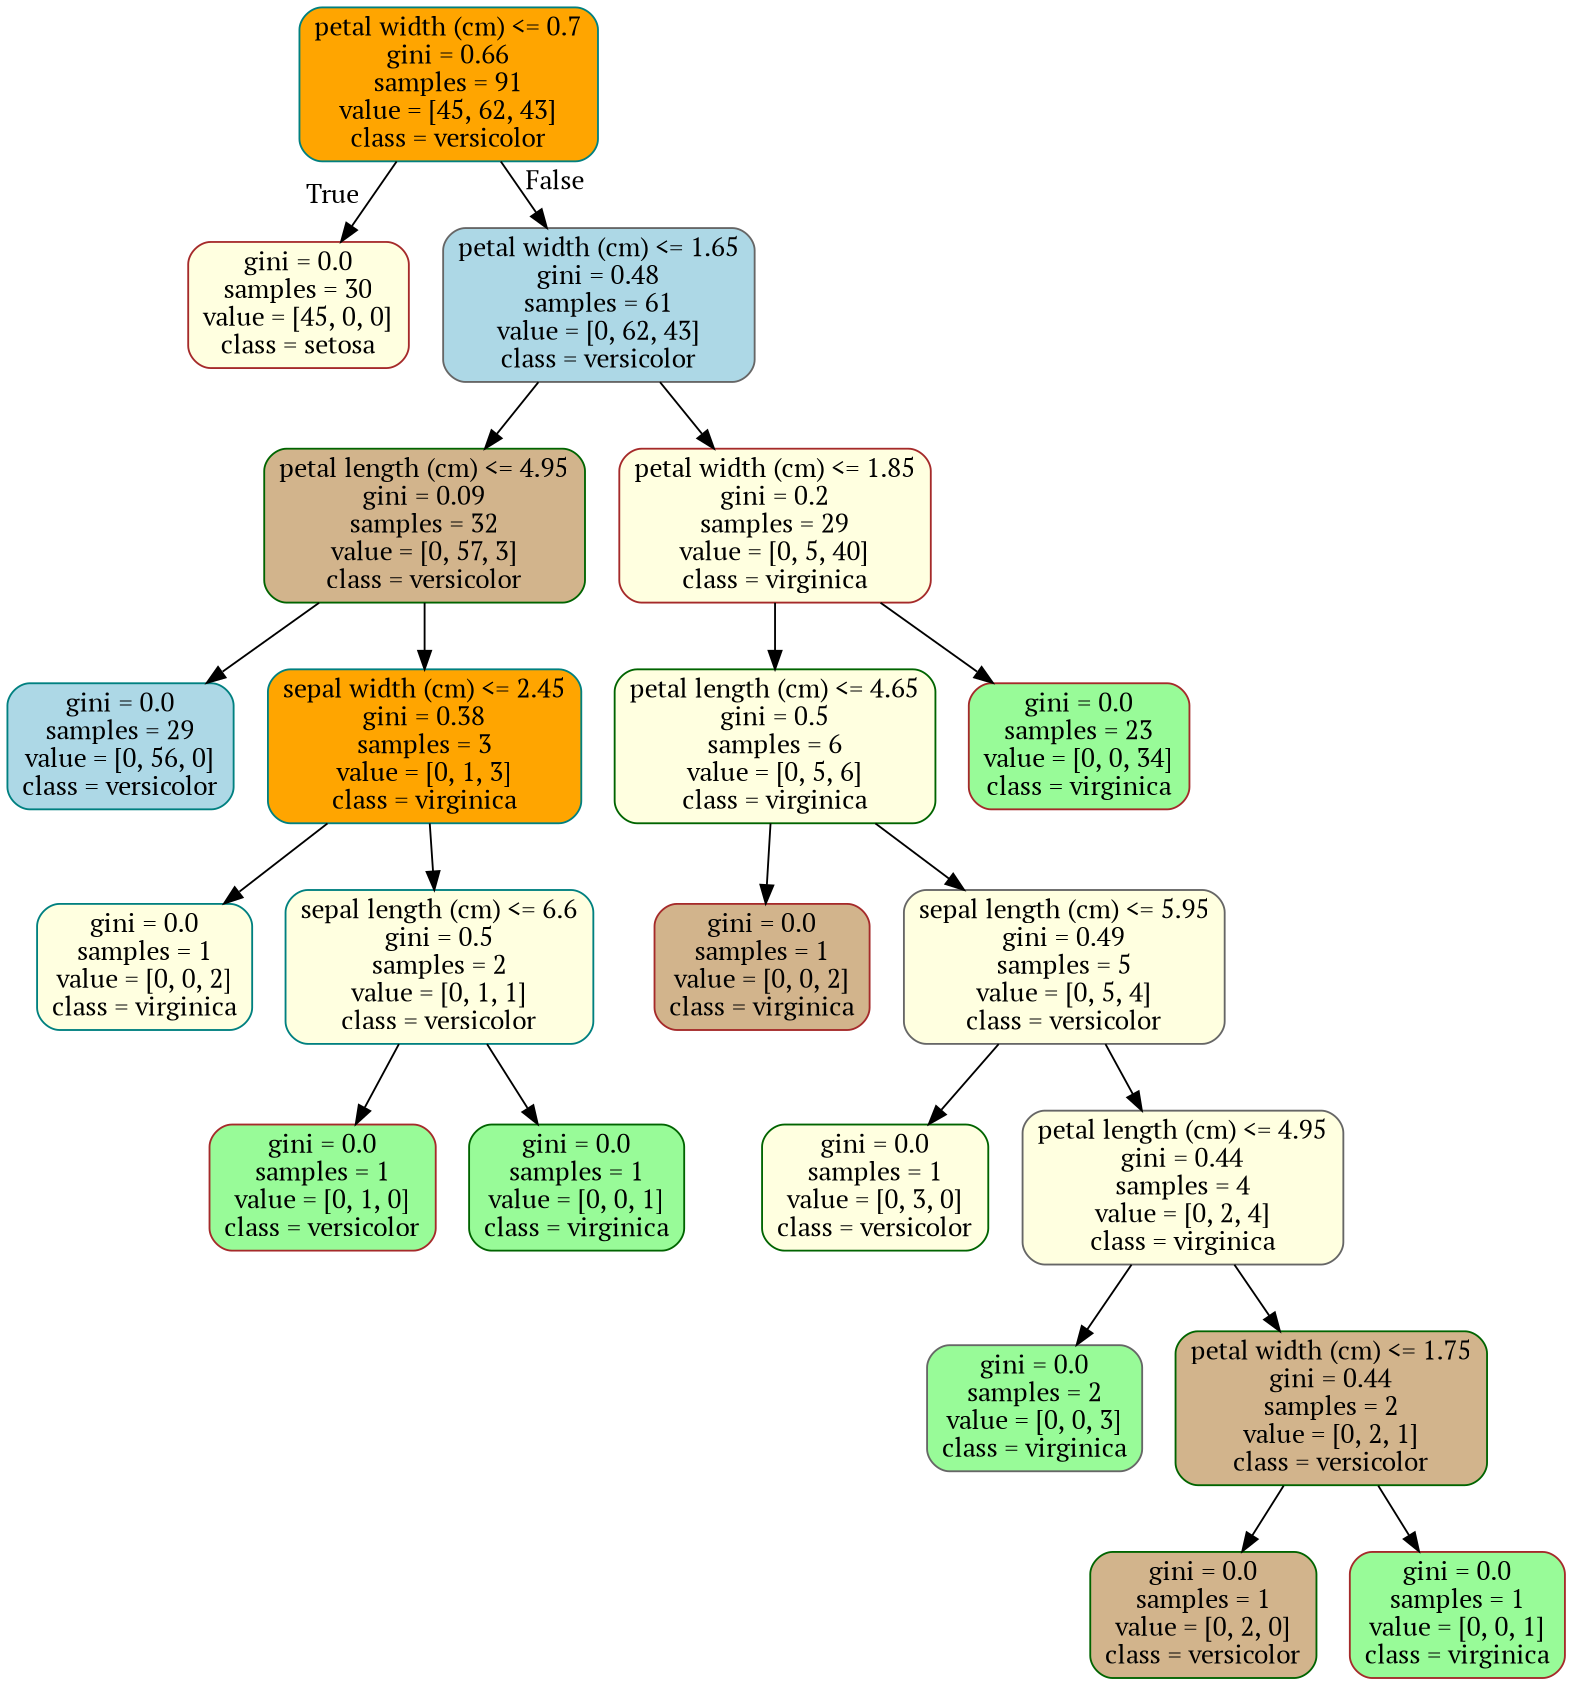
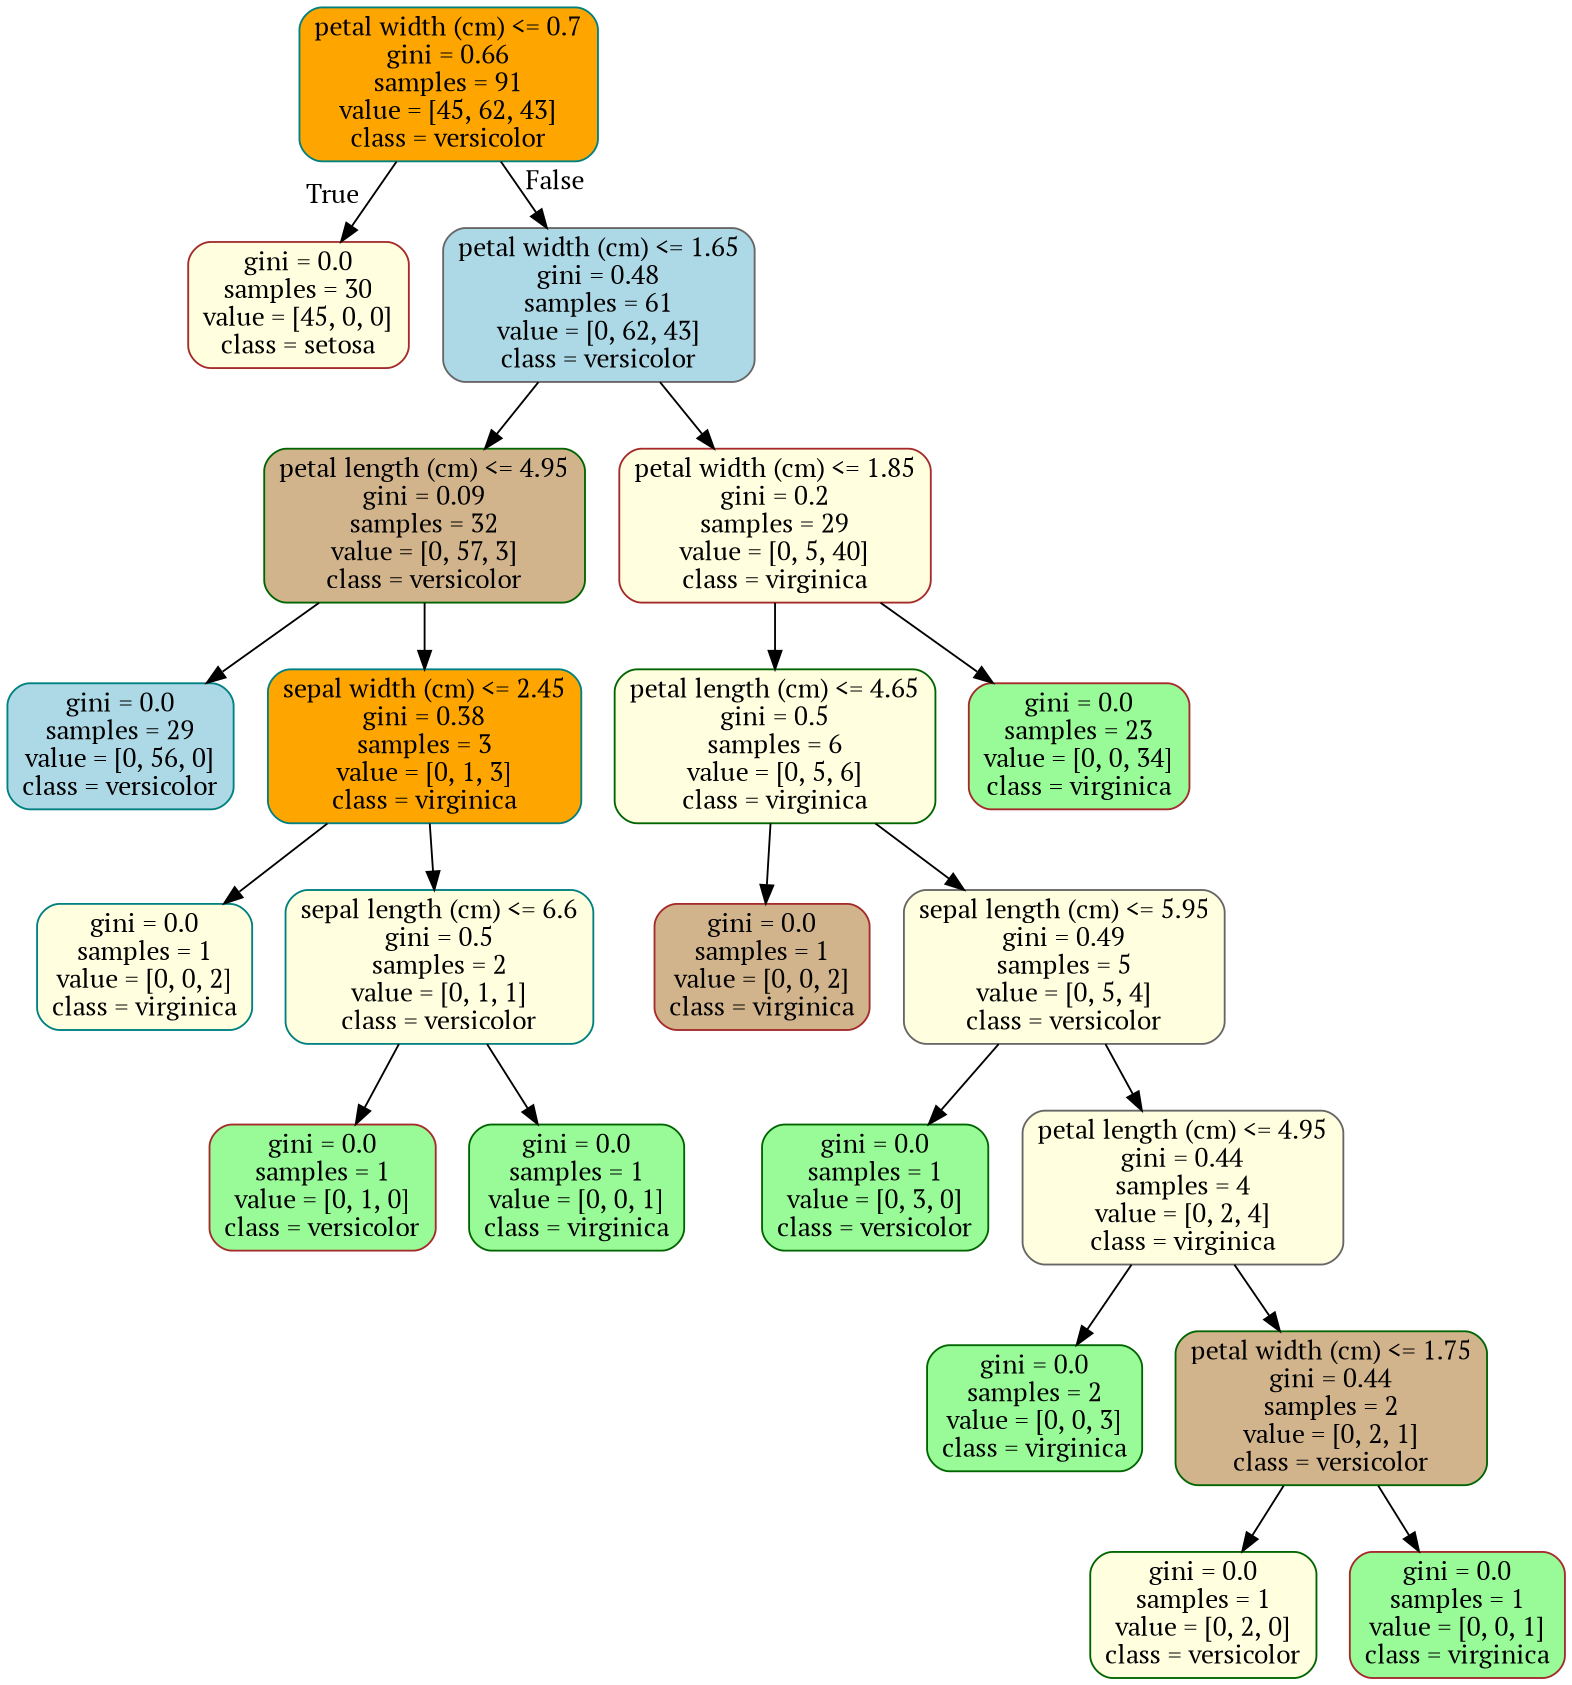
(875, 1188) -> (875, 1188)
(1035, 1408) -> (1035, 1408)
(1203, 1615) -> (1203, 1615)
